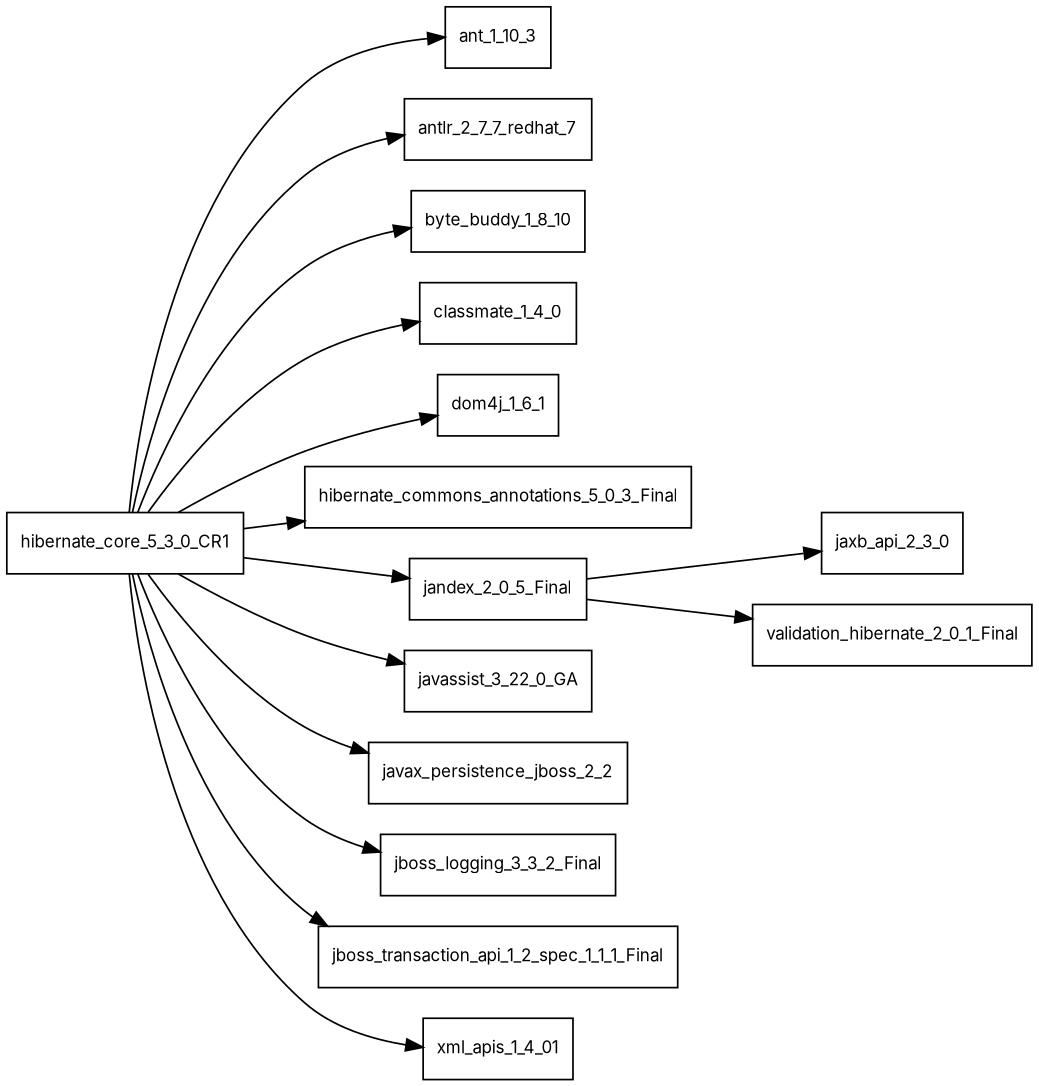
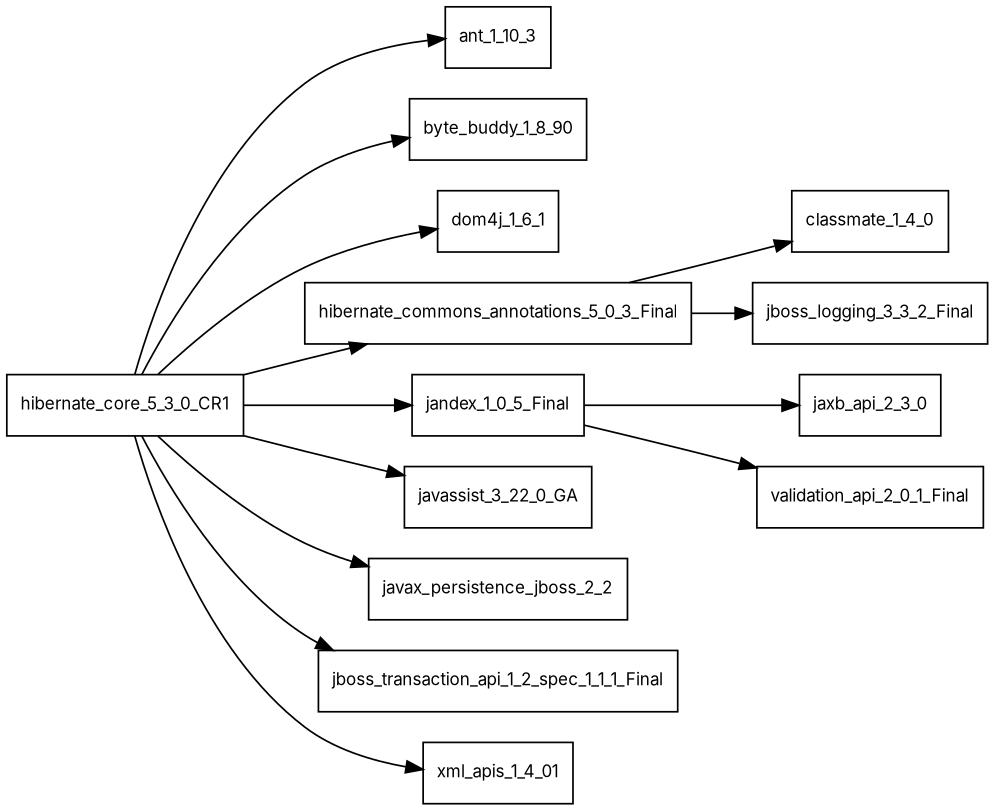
(498, 129) -> none
(498, 221) -> (498, 129)
(257, 393) -> (702, 265)
(498, 589) -> (498, 405)
(892, 635) -> (870, 497)
(223, 735) -> (713, 313)
